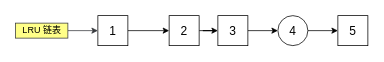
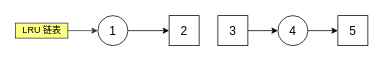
(113, 30) -> (113, 30)
(211, 30) -> none
